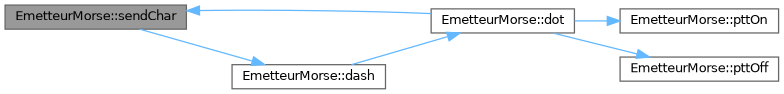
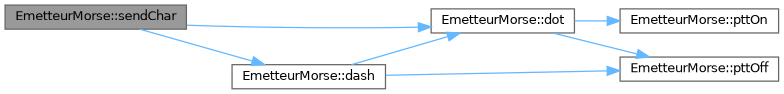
(315, 11) -> (303, 28)
none -> (496, 73)
